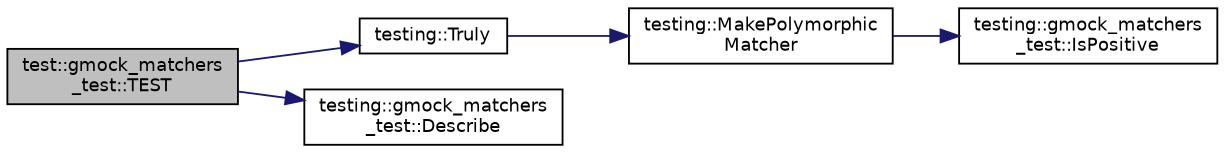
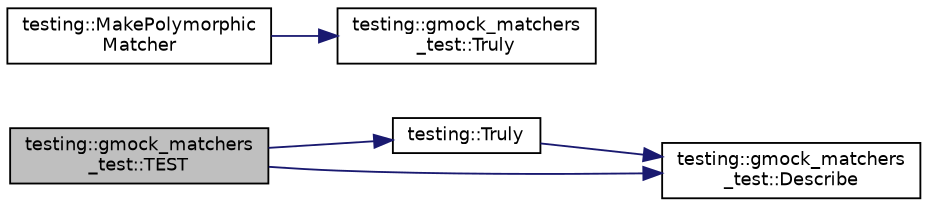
(559, 36) -> (592, 149)
(1088, 36) -> (467, 36)
(123, 77) -> (139, 156)
